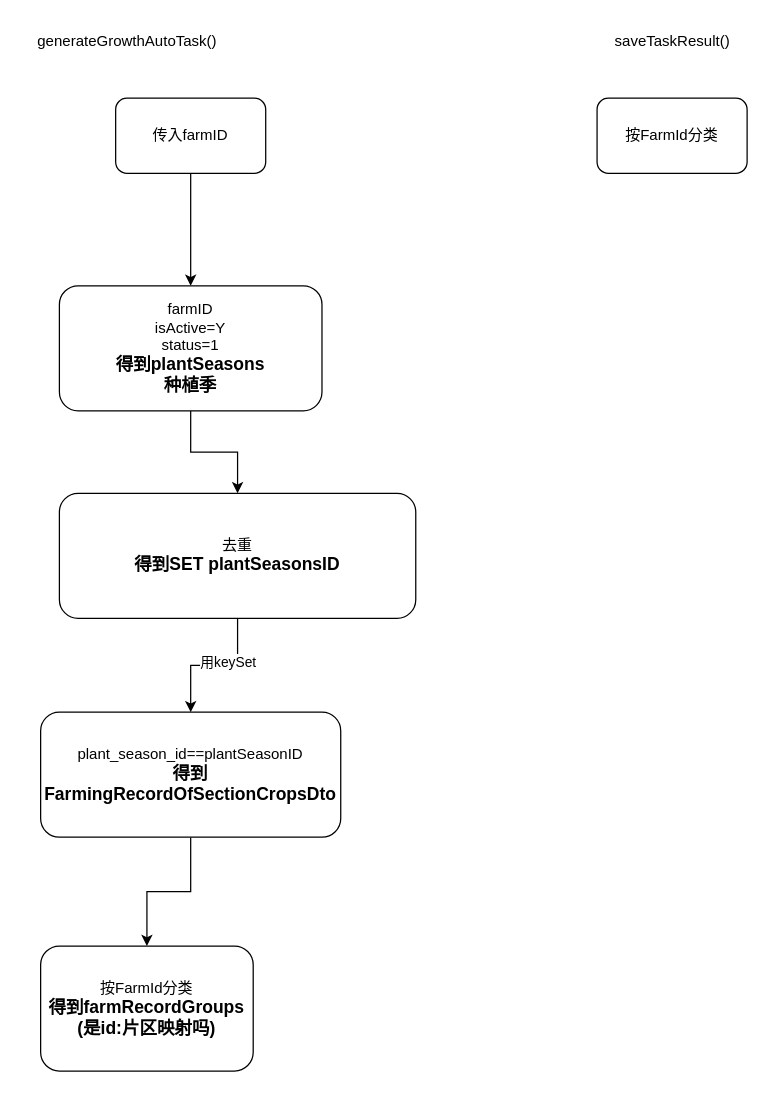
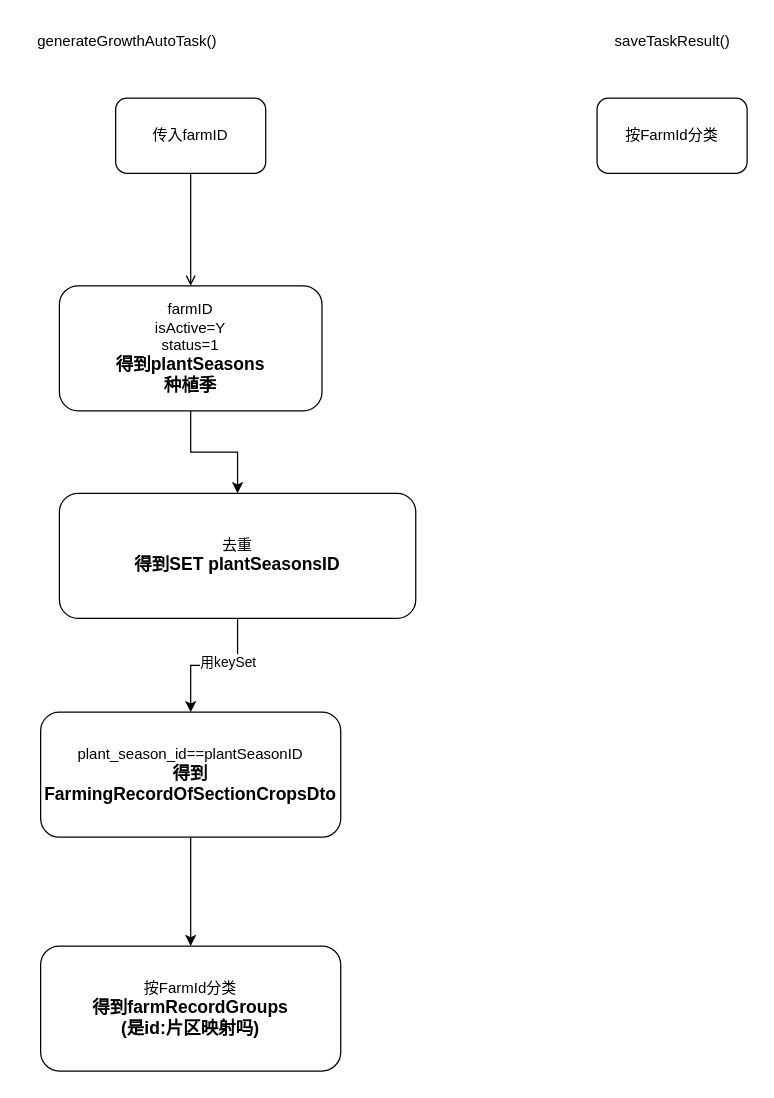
(191, 276) -> (191, 278)
(147, 1008) -> (191, 1008)
